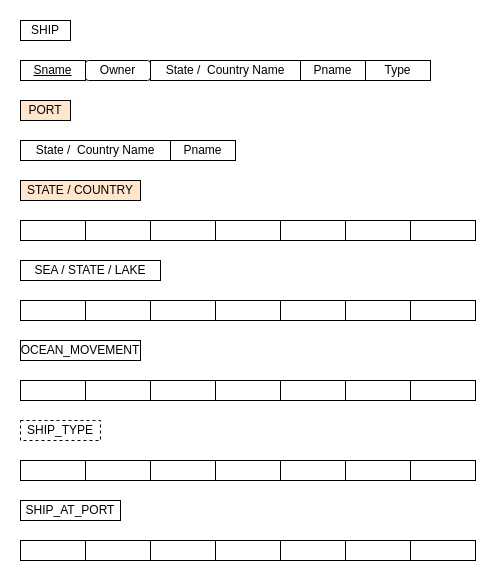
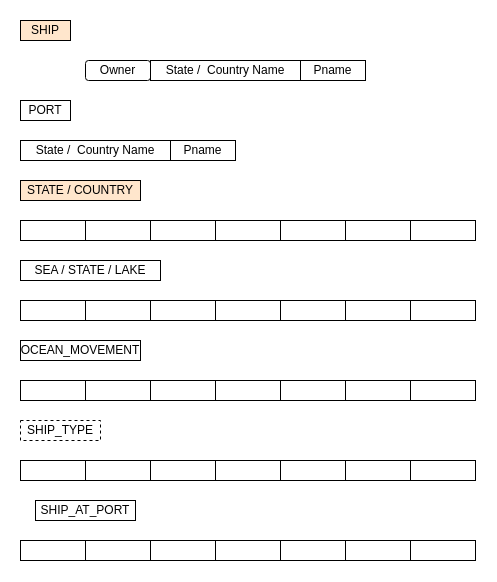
(46, 31) -> (46, 31)
(53, 71) -> none
(398, 71) -> none
(46, 111) -> (46, 111)
(71, 511) -> (86, 511)
